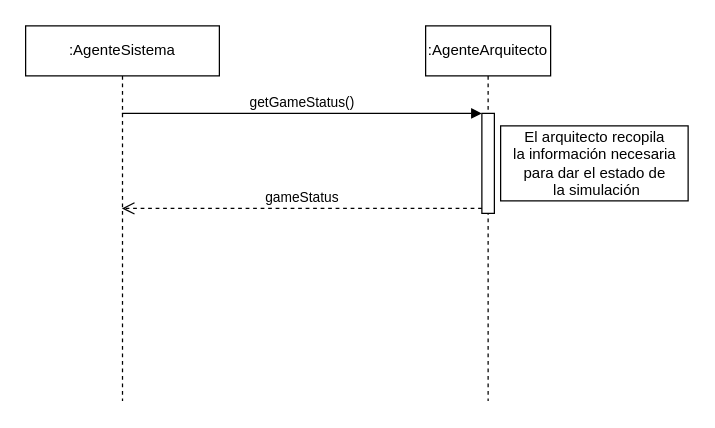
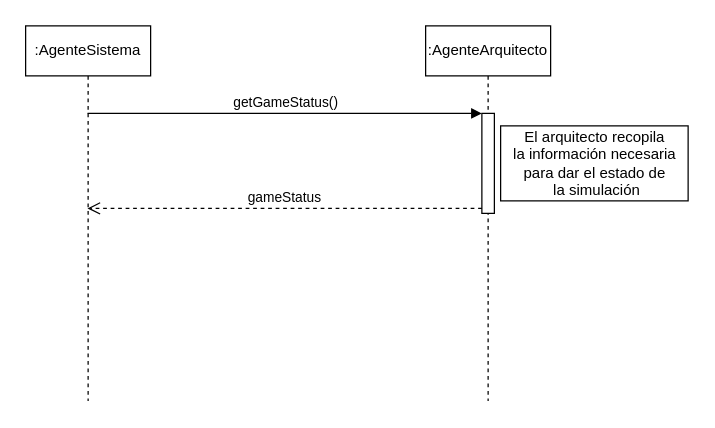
(123, 213) -> (88, 213)
